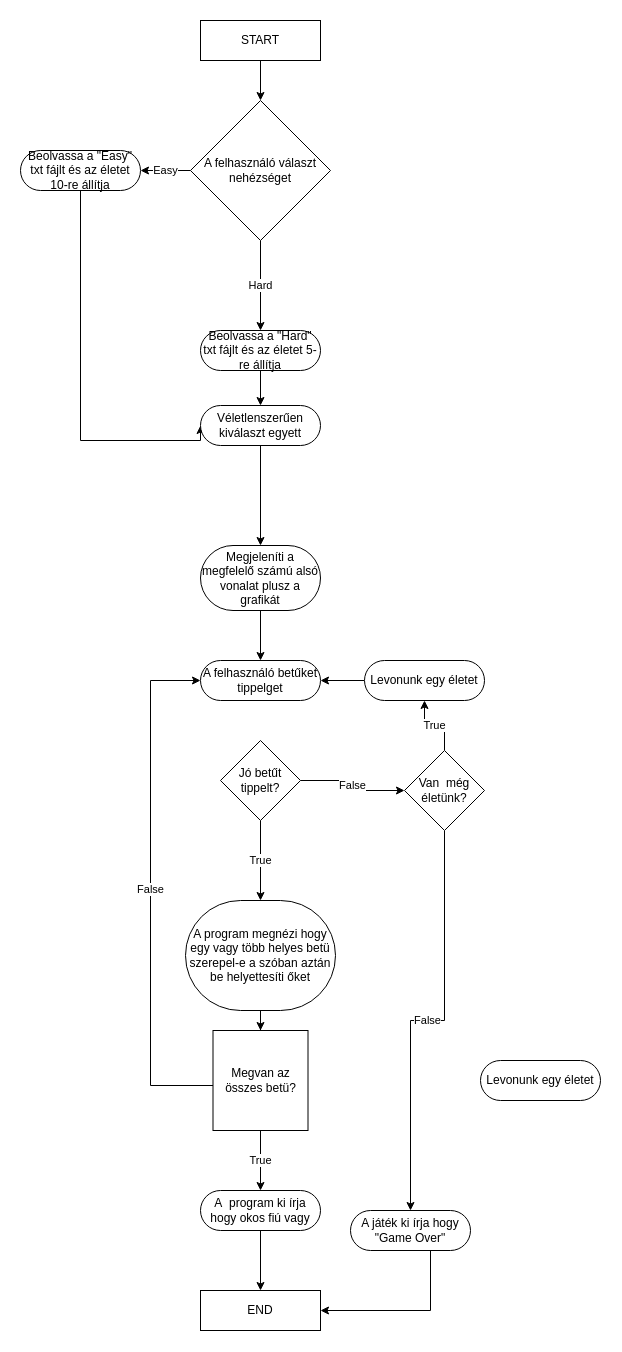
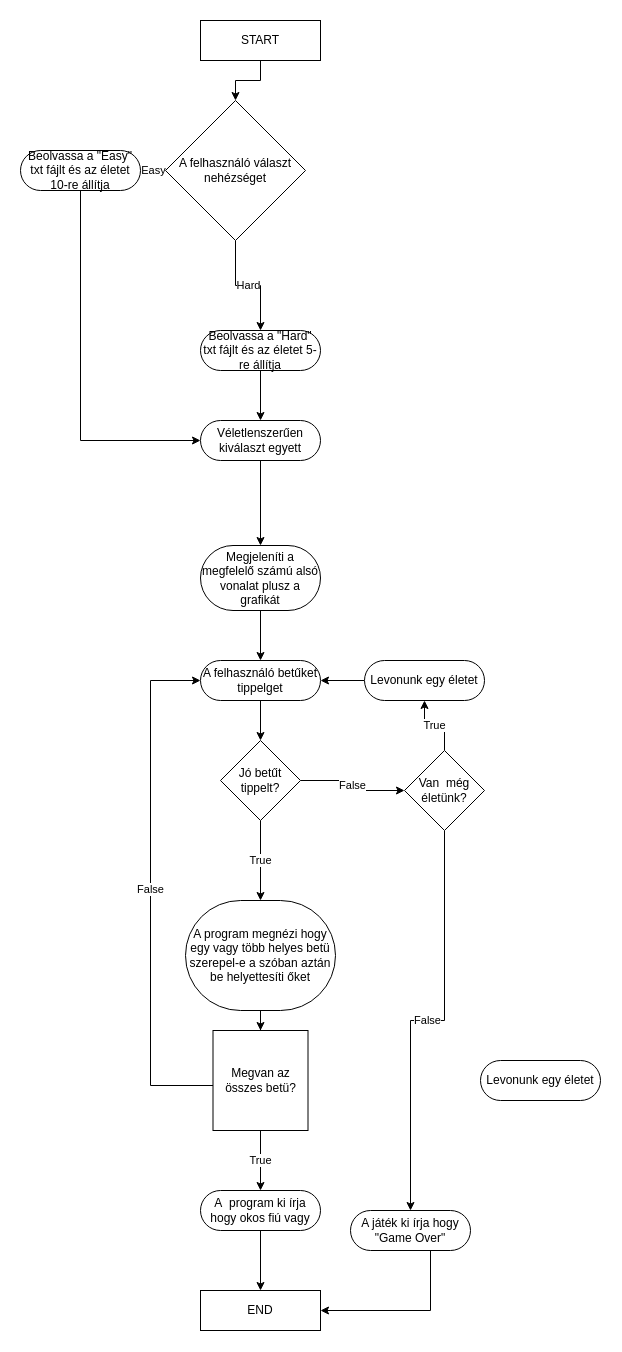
(261, 171) -> (236, 171)
(261, 426) -> (261, 441)
none -> (261, 717)
